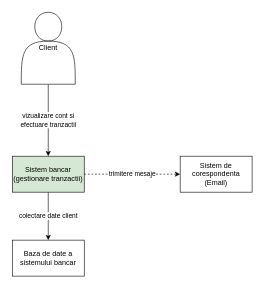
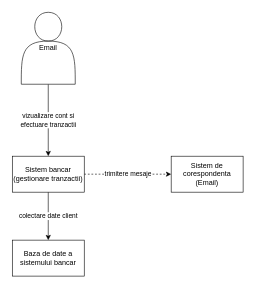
(48, 48) -> (48, 48)
(48, 174) -> (48, 174)
(216, 174) -> (207, 174)
